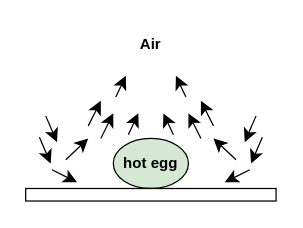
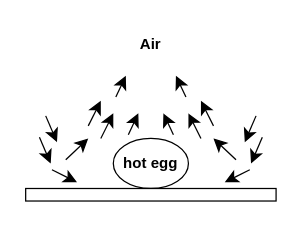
(151, 163) -> (151, 163)
